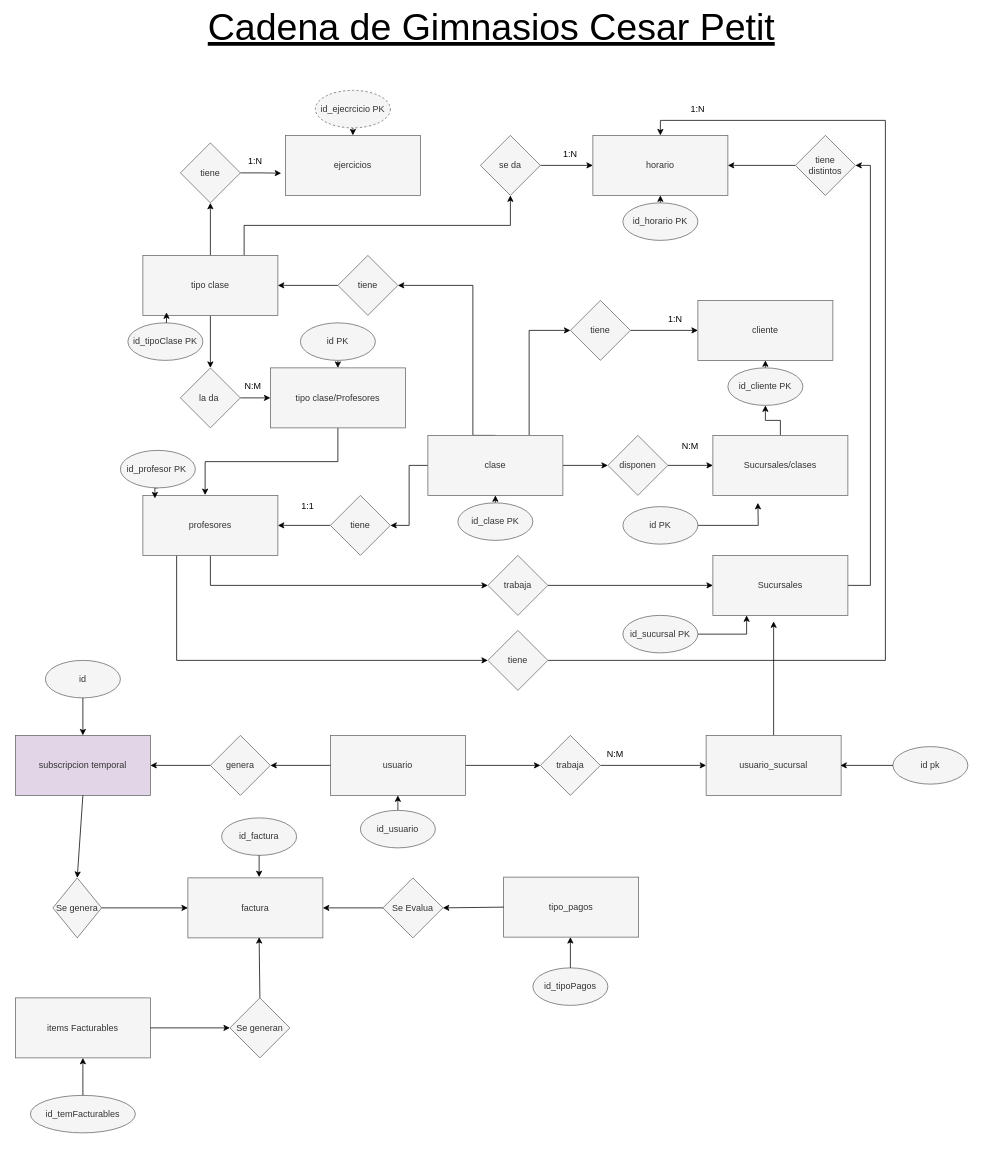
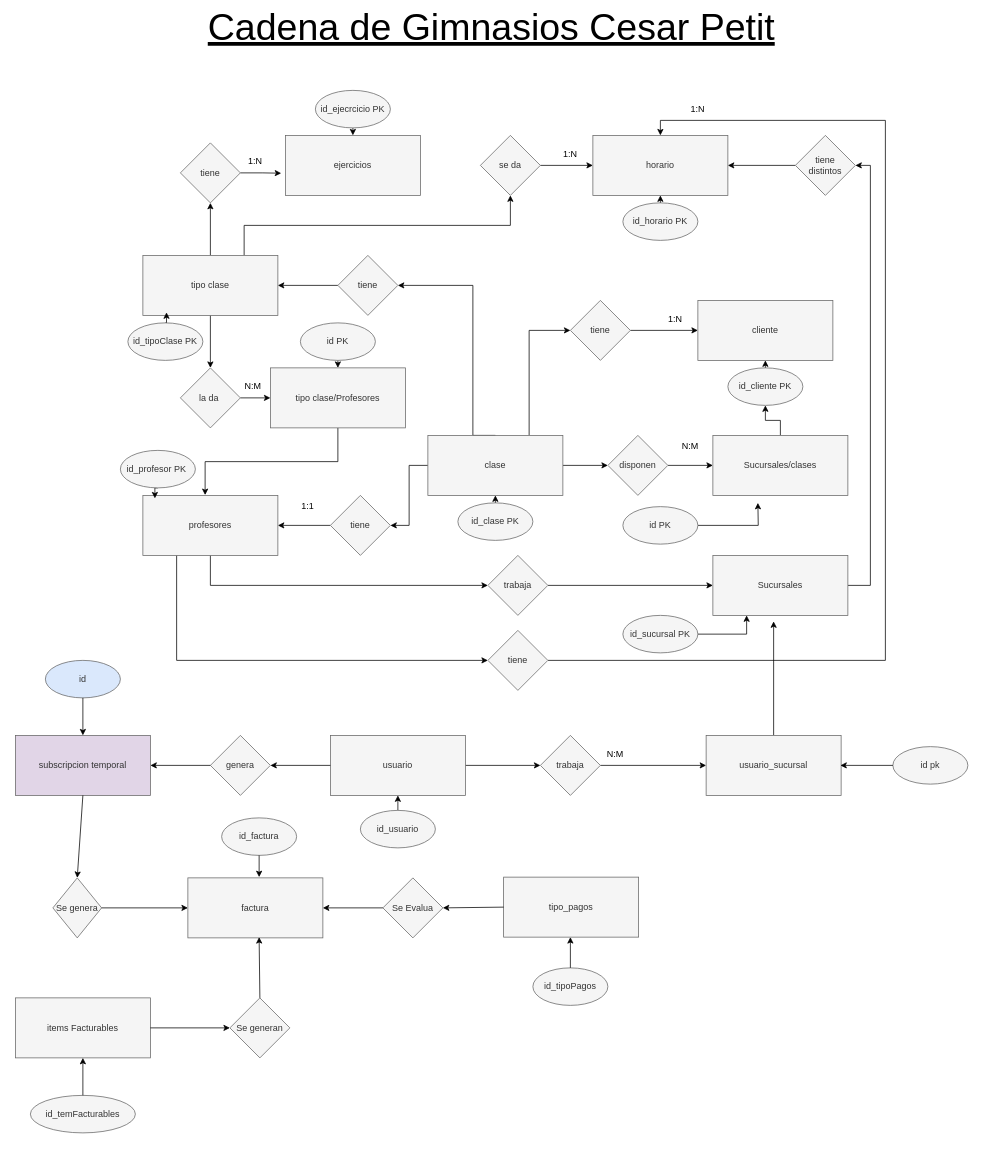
(353, 109) -> (353, 109)
(83, 679) -> (83, 679)
